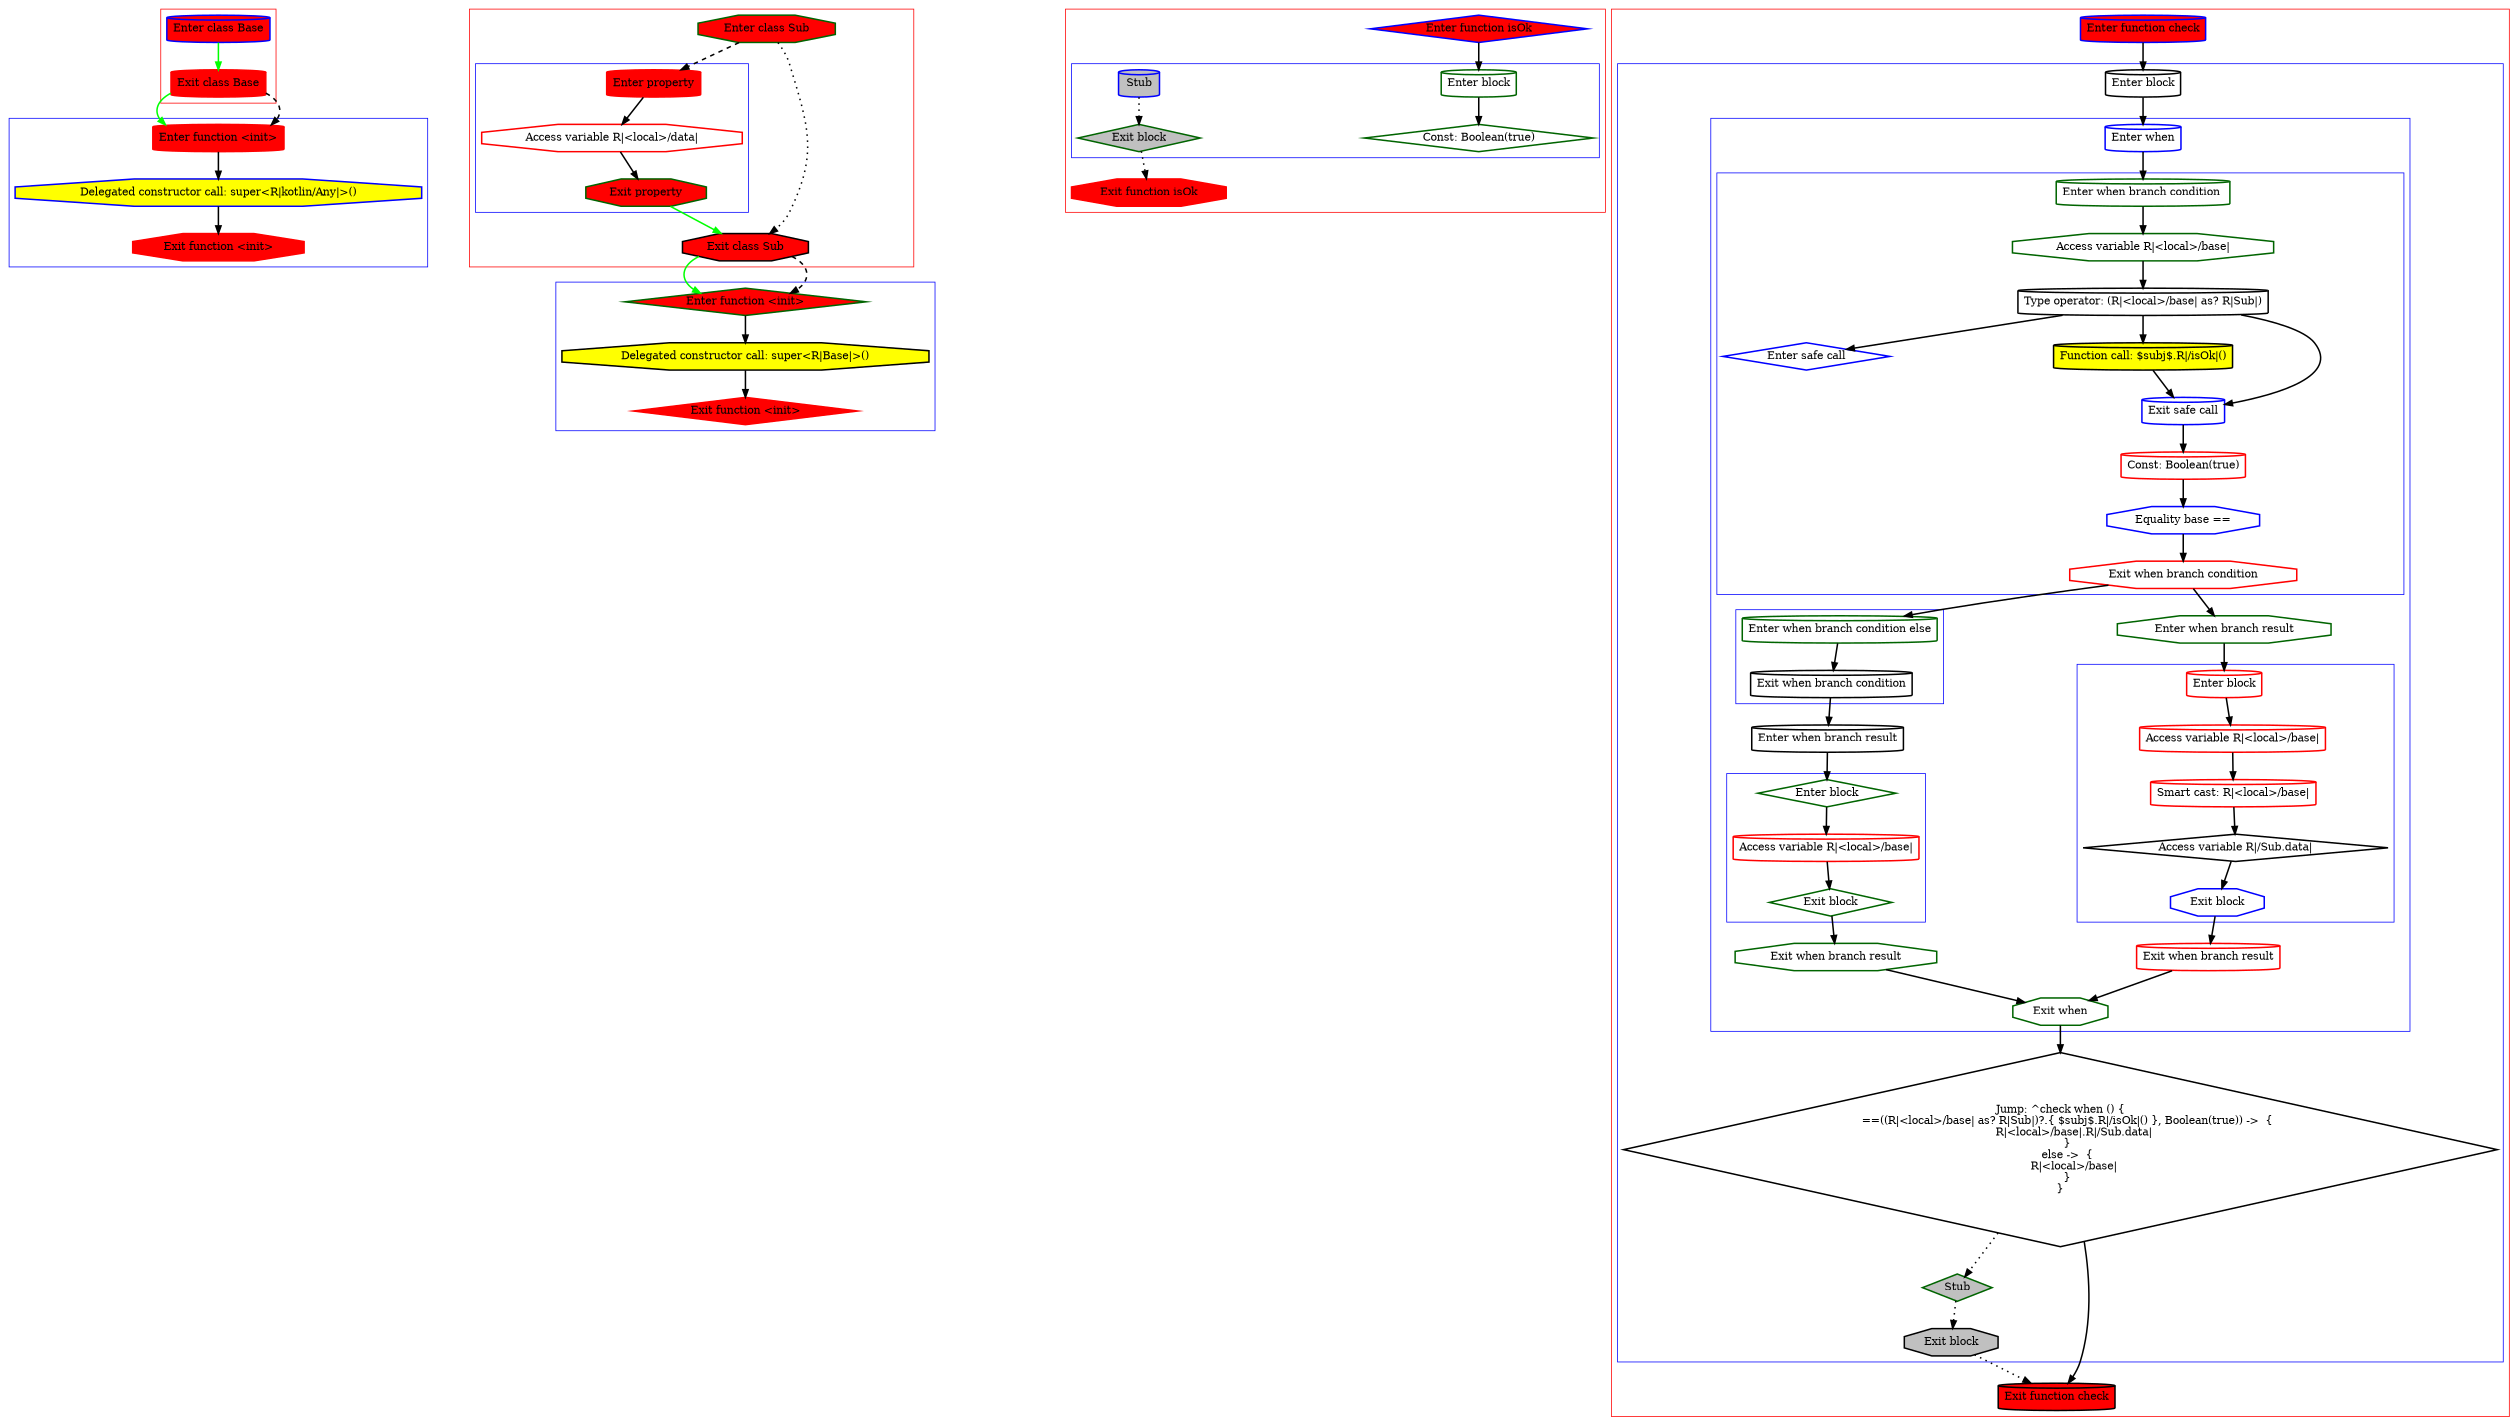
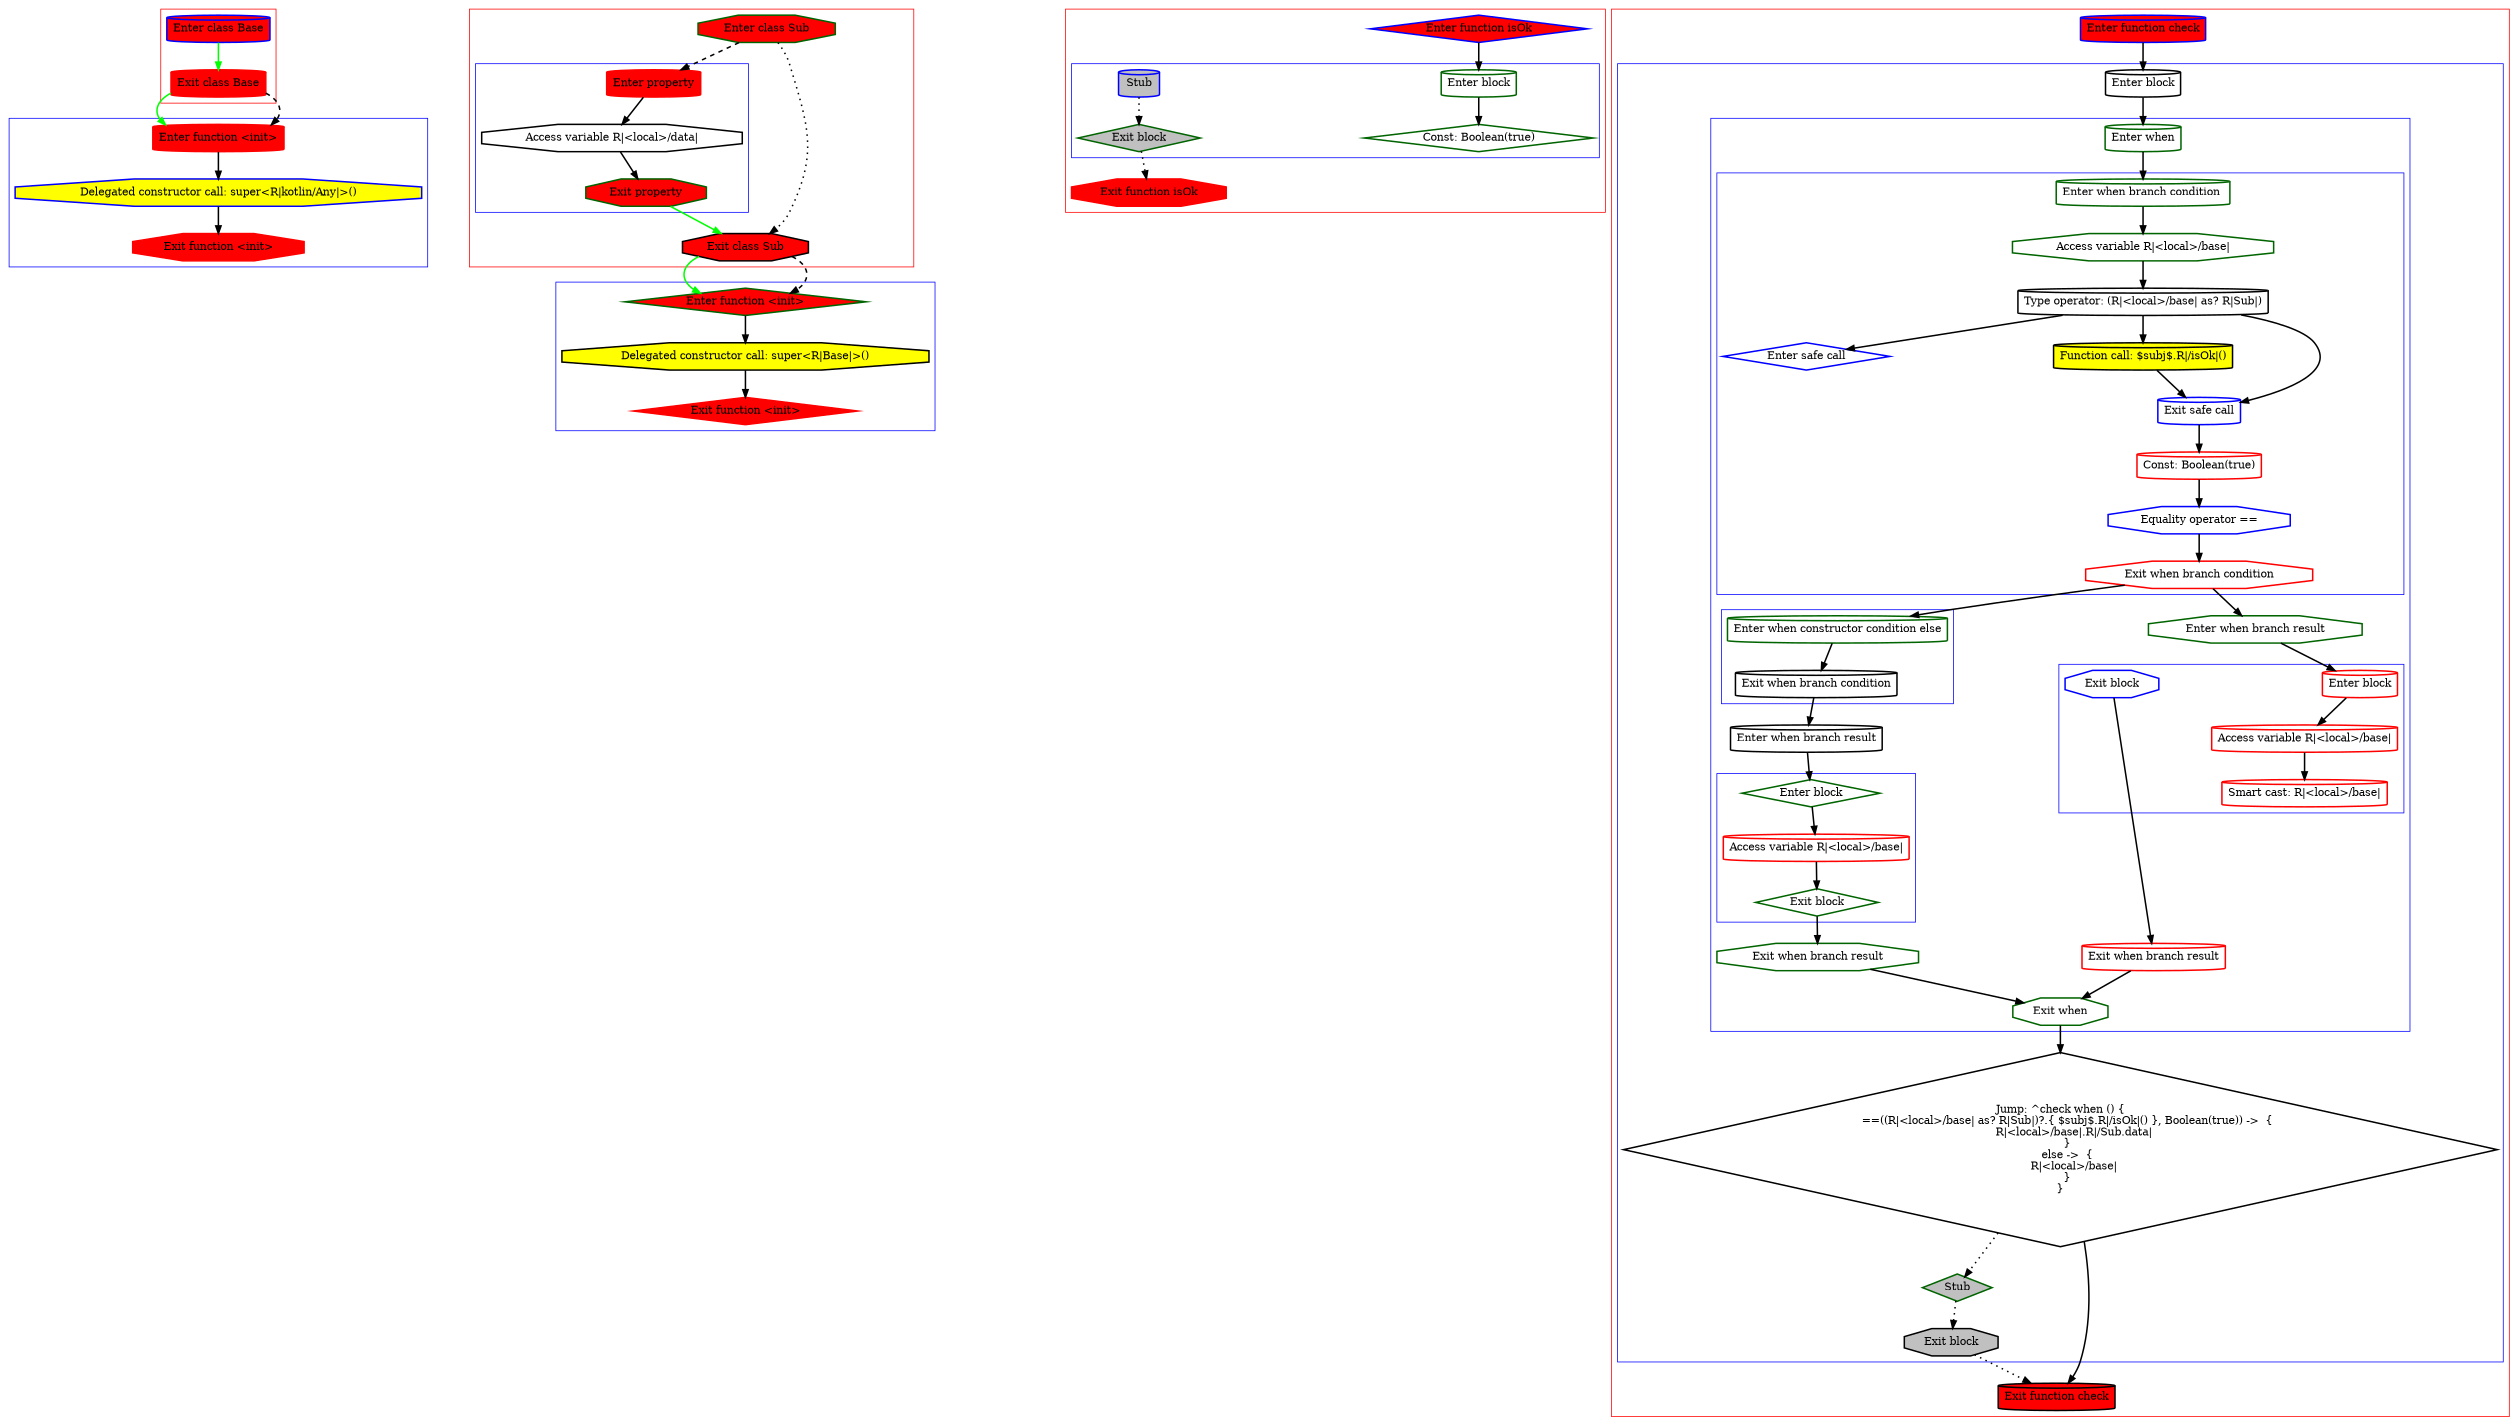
(612, 138) -> (612, 138)
(2143, 138) -> (2143, 138)
(2183, 520) -> (2199, 520)
(1840, 629) -> (1837, 629)
(2236, 848) -> none
